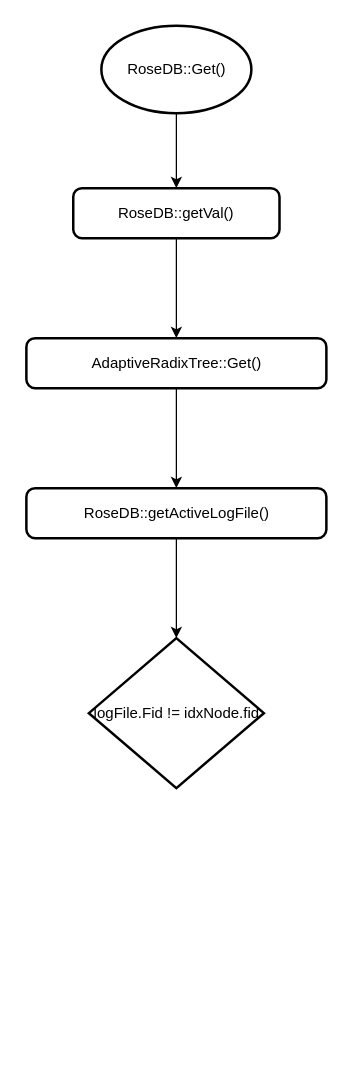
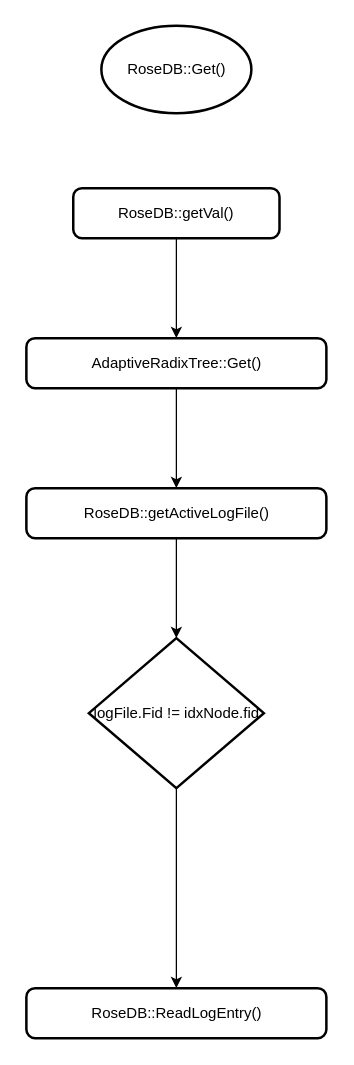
(176, 146) -> none
none -> (176, 884)
none -> (176, 1013)
